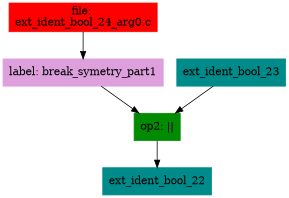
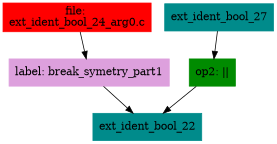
(231, 73) -> (219, 17)
(117, 98) -> (115, 97)
